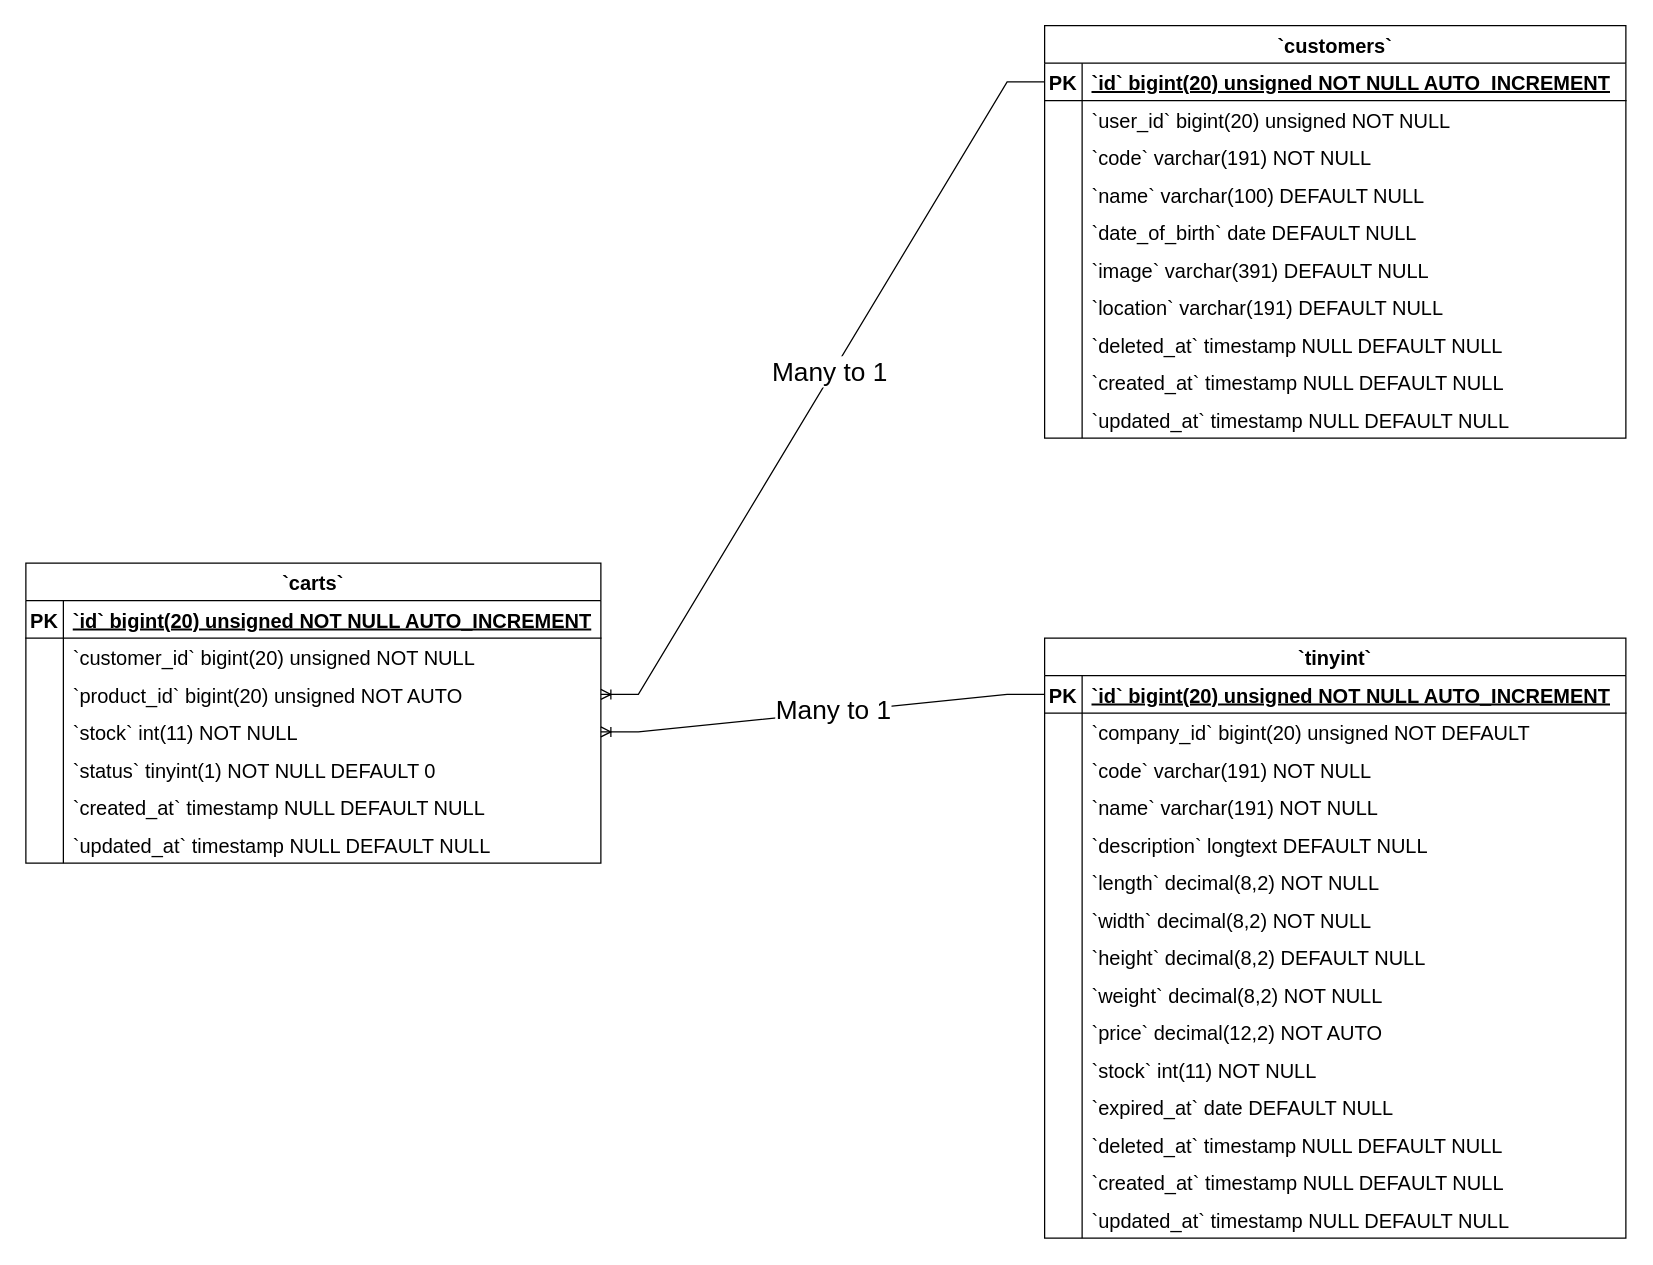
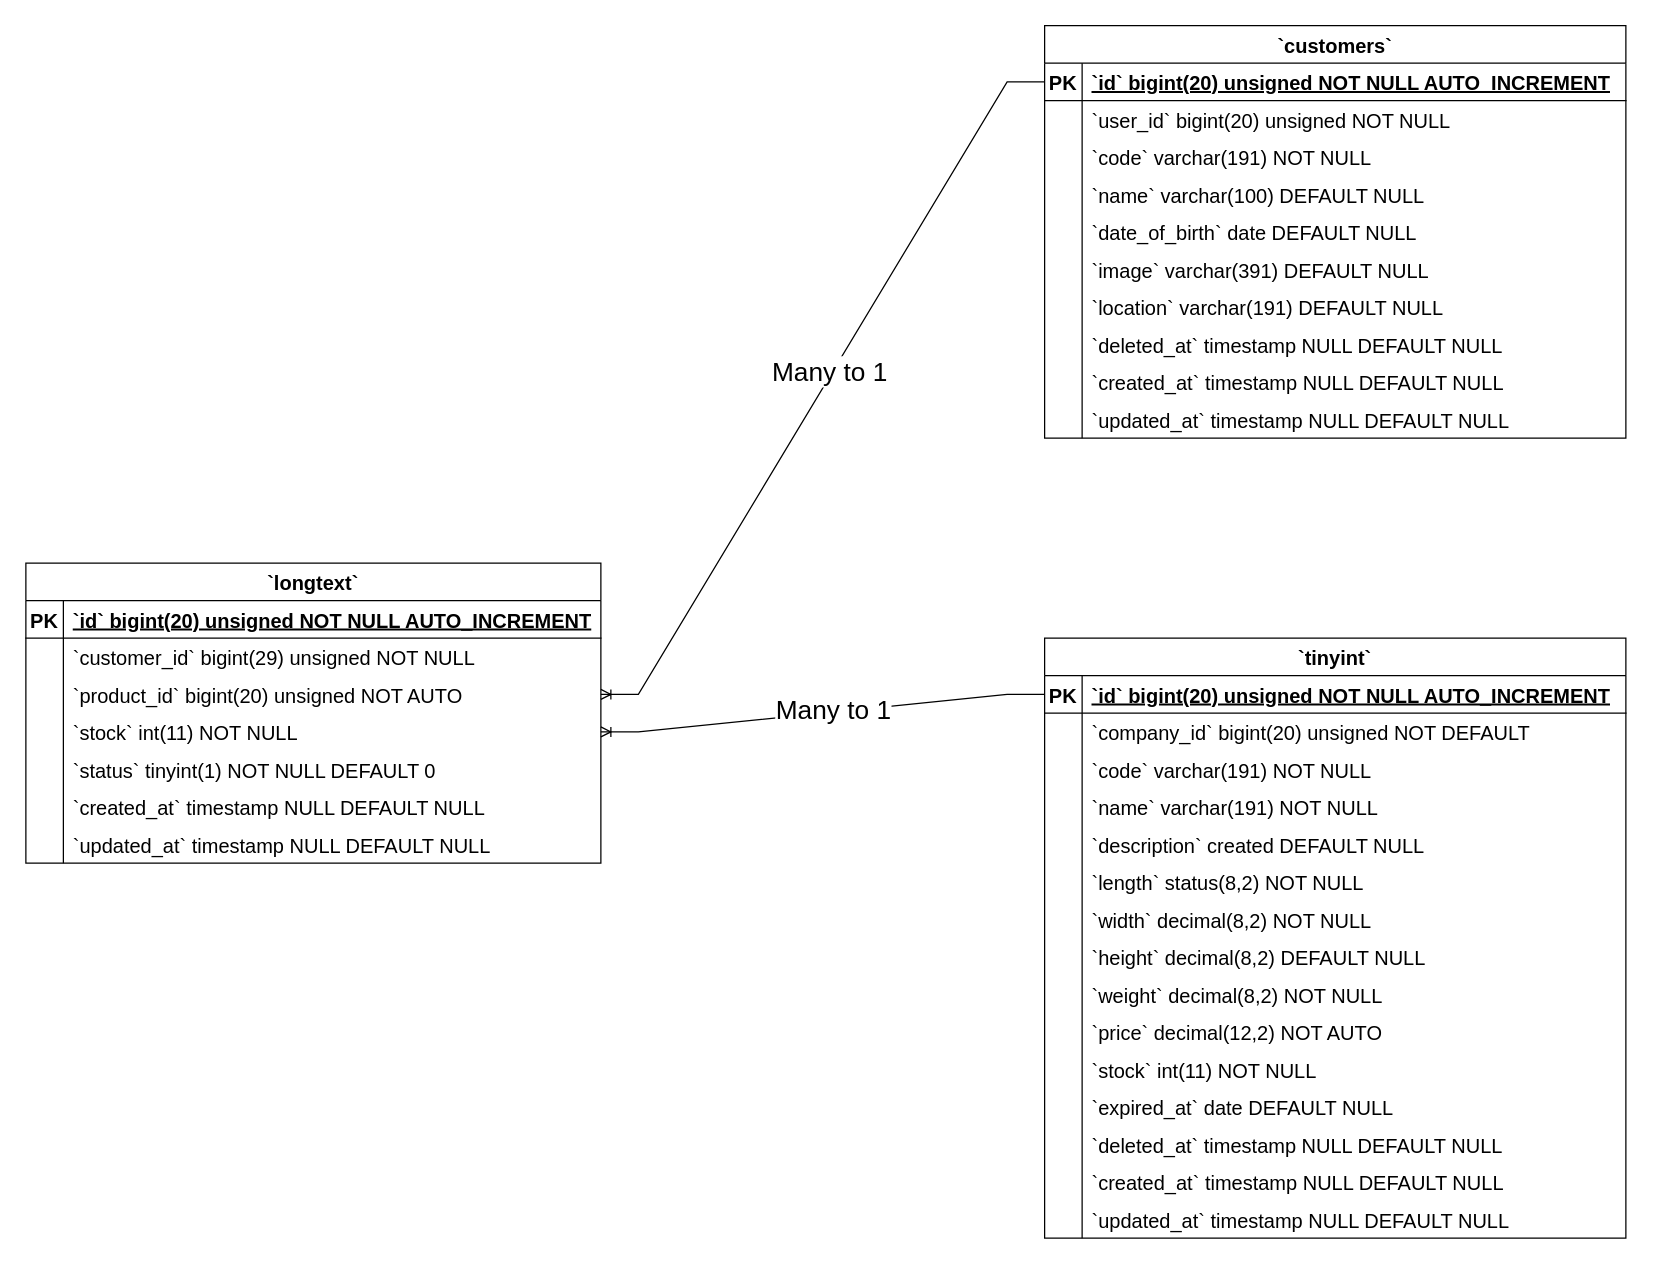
(313, 583) -> (313, 583)
(287, 658) -> (287, 658)
(1272, 846) -> (1269, 846)
(1241, 883) -> (1241, 883)
